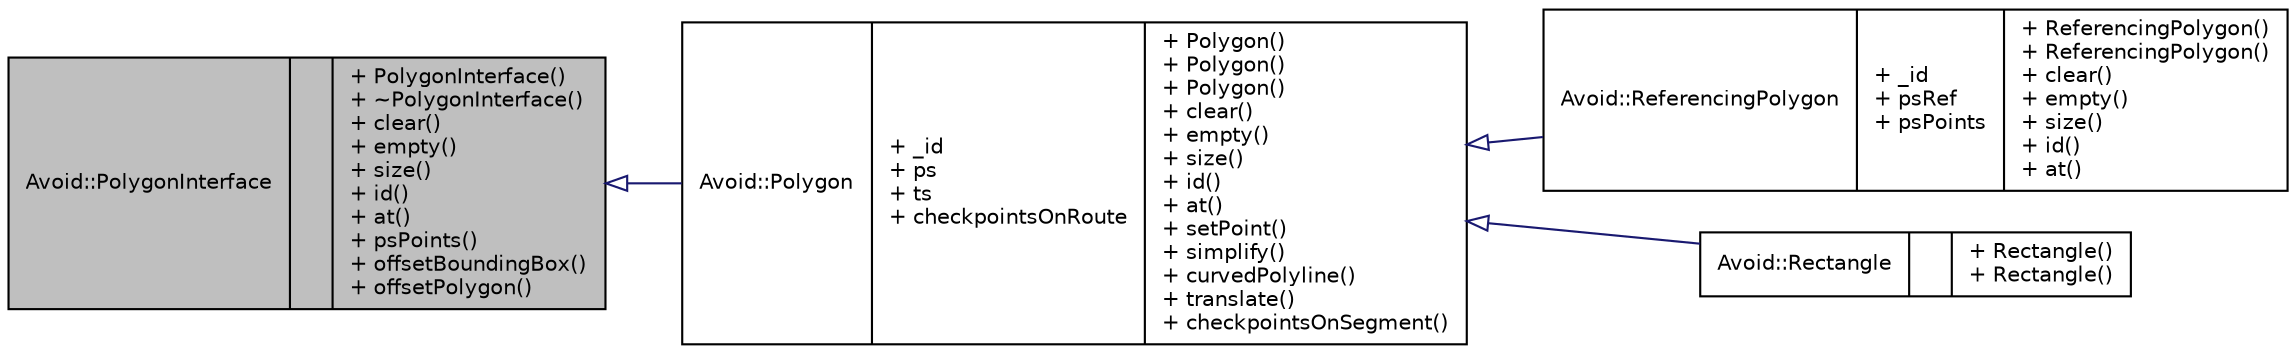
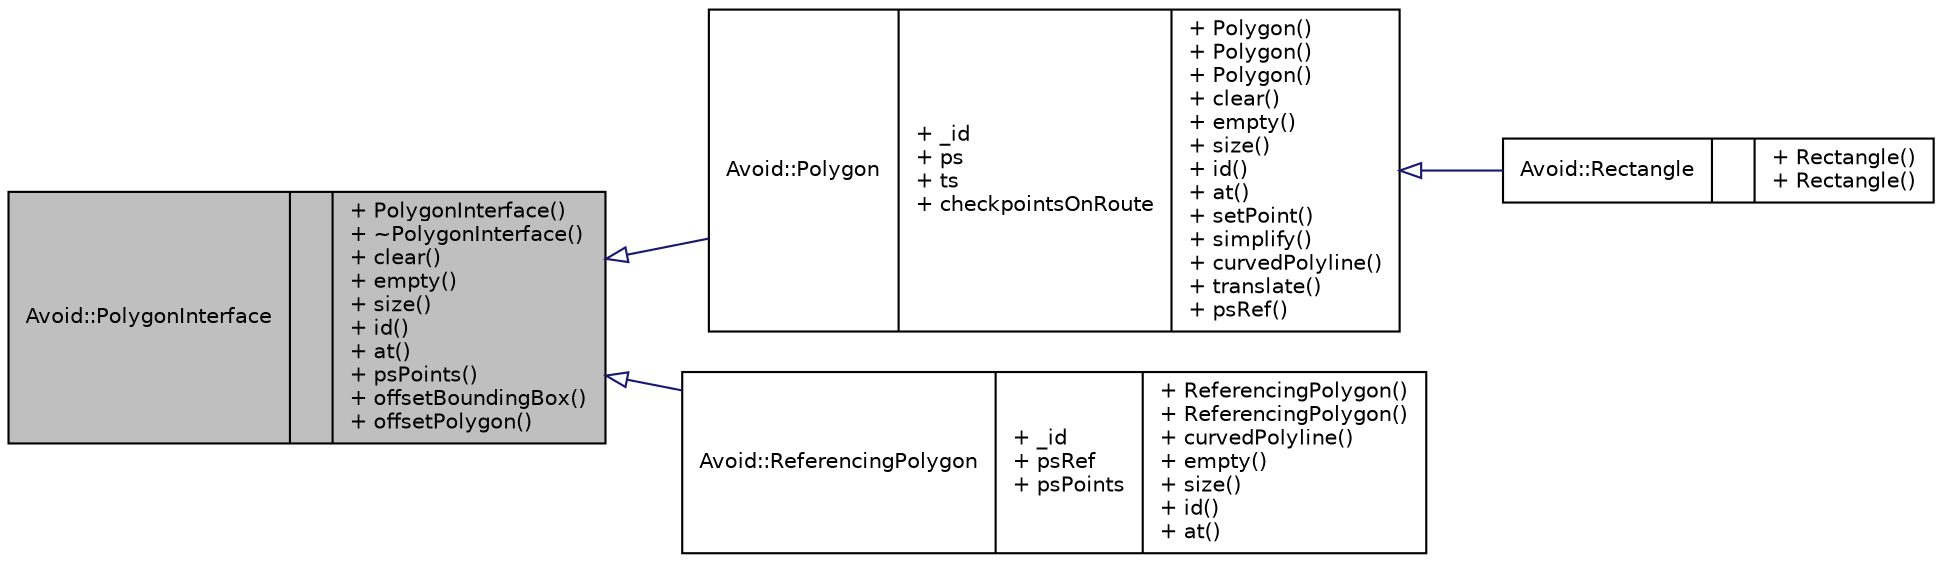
(2067, 76) -> (1257, 438)
(1516, 140) -> (655, 385)
(1306, 323) -> (1239, 310)
